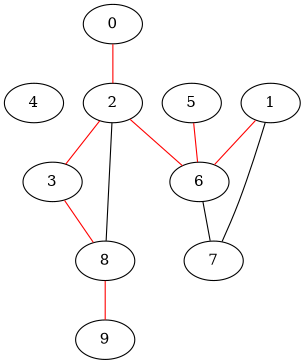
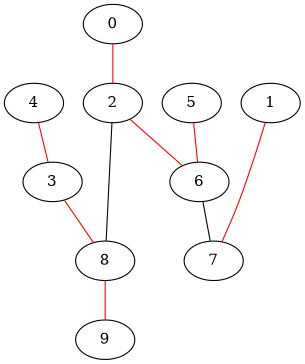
(83, 142) -> (43, 142)
(235, 142) -> none
(246, 183) -> (246, 183)
